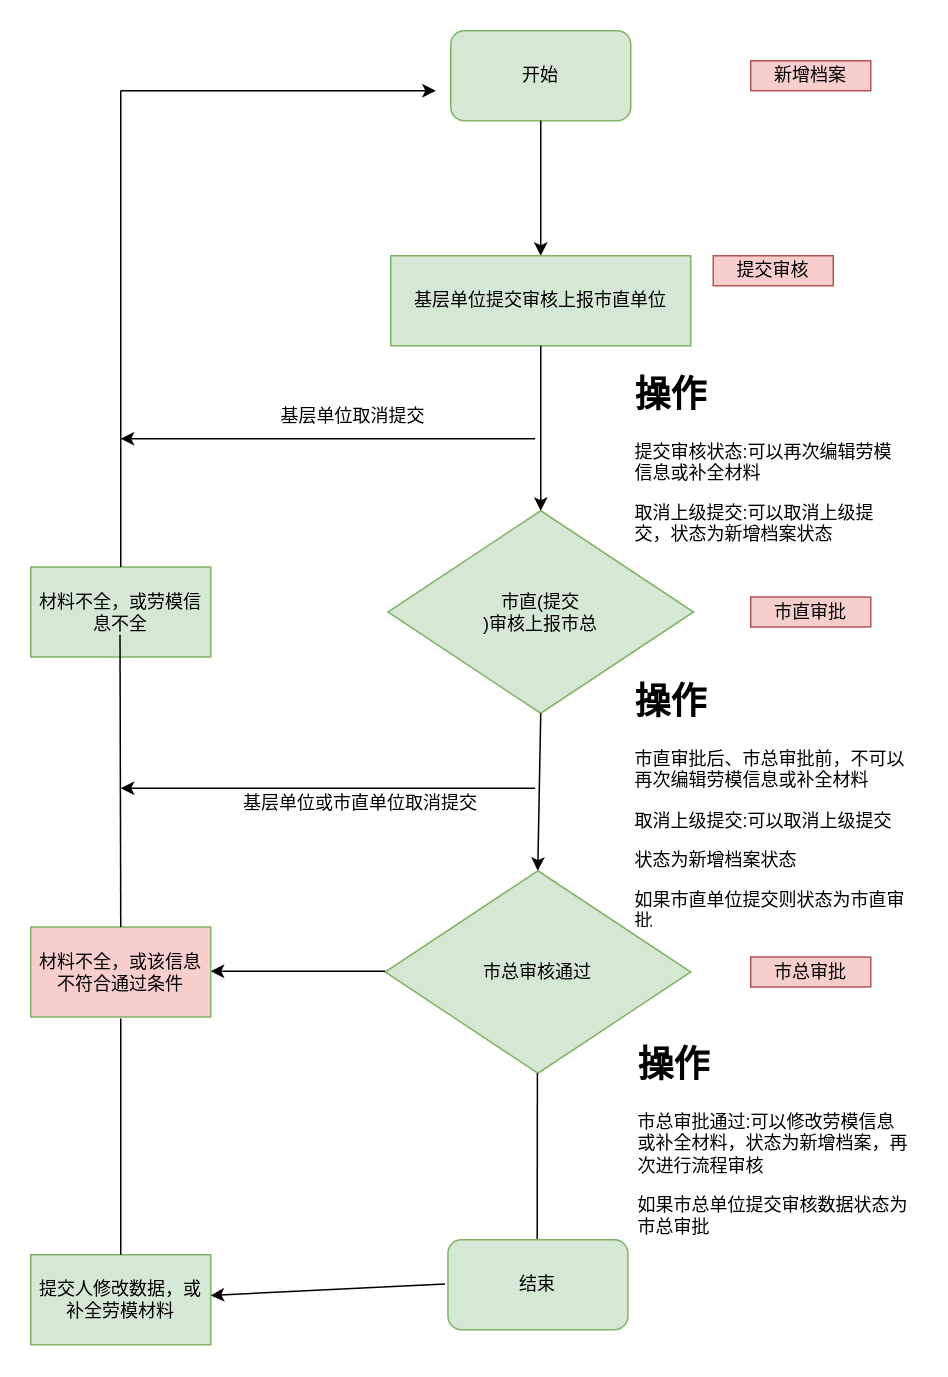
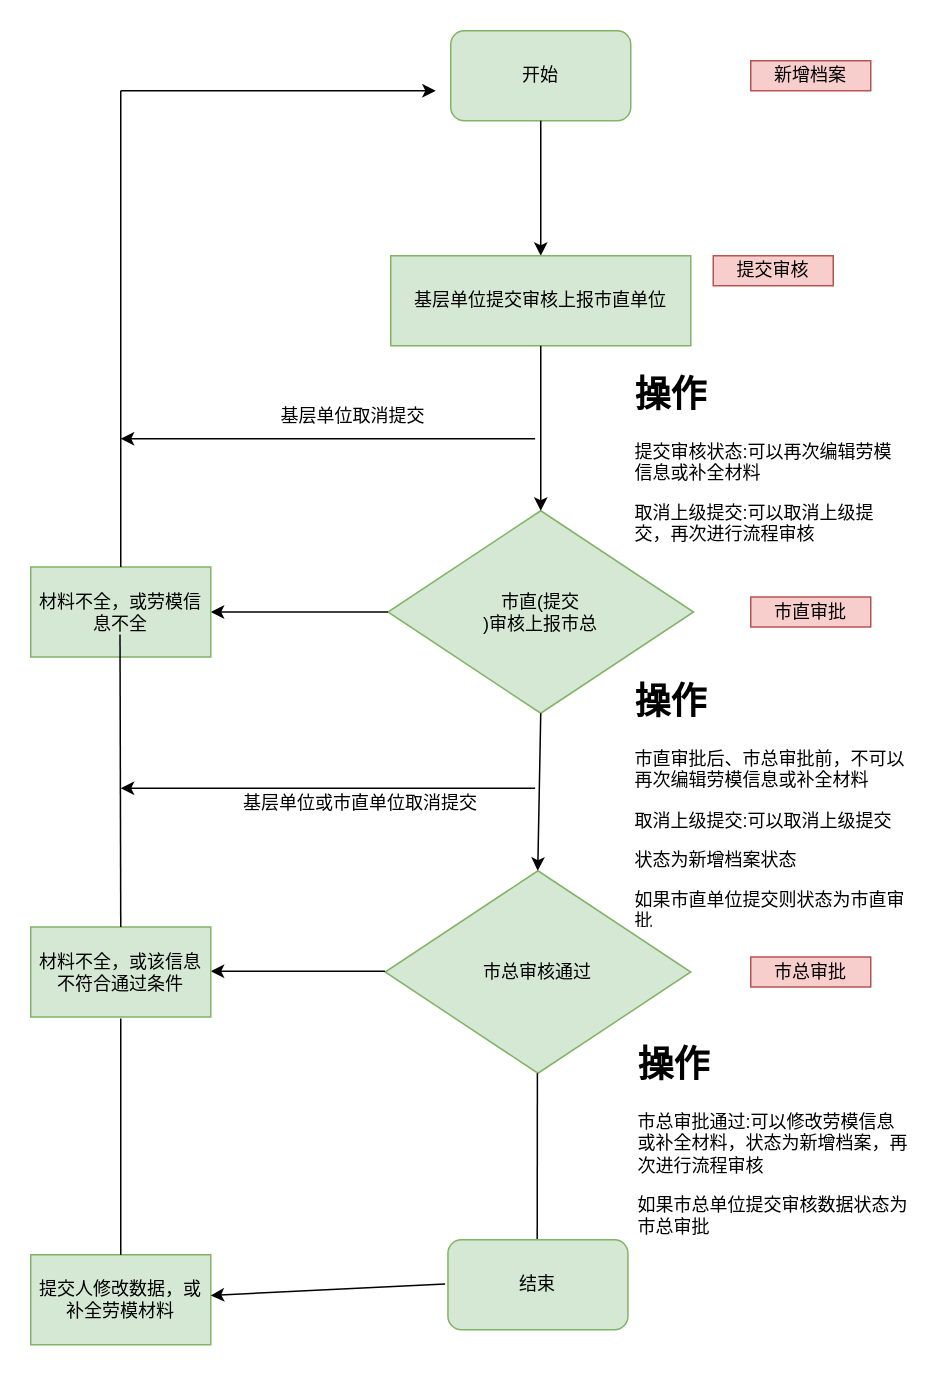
(772, 404) -> (772, 404)
none -> (305, 612)
(121, 972) -> (121, 972)
